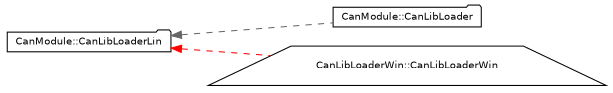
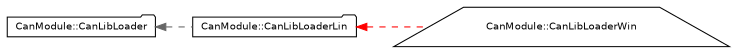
(257, 29) -> (179, 27)
(407, 66) -> (562, 27)
